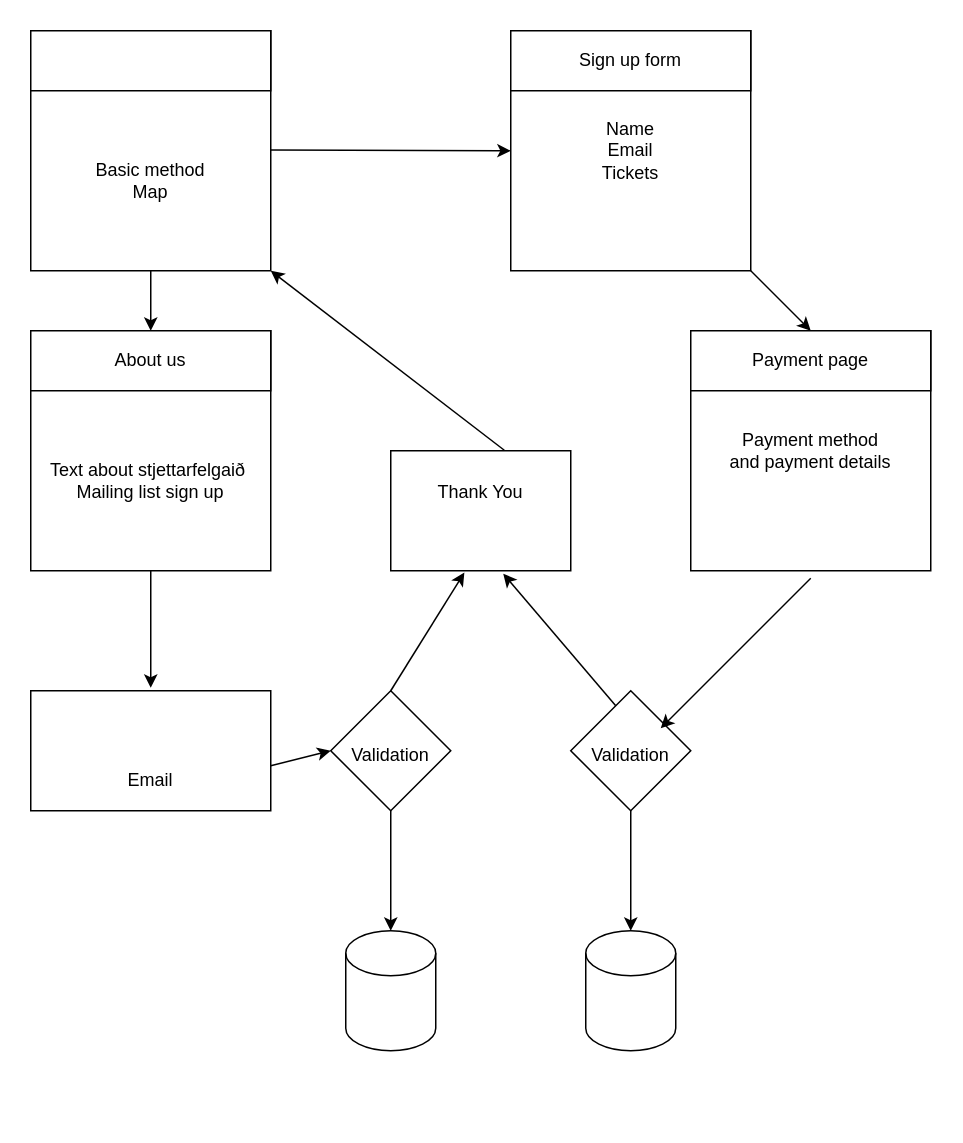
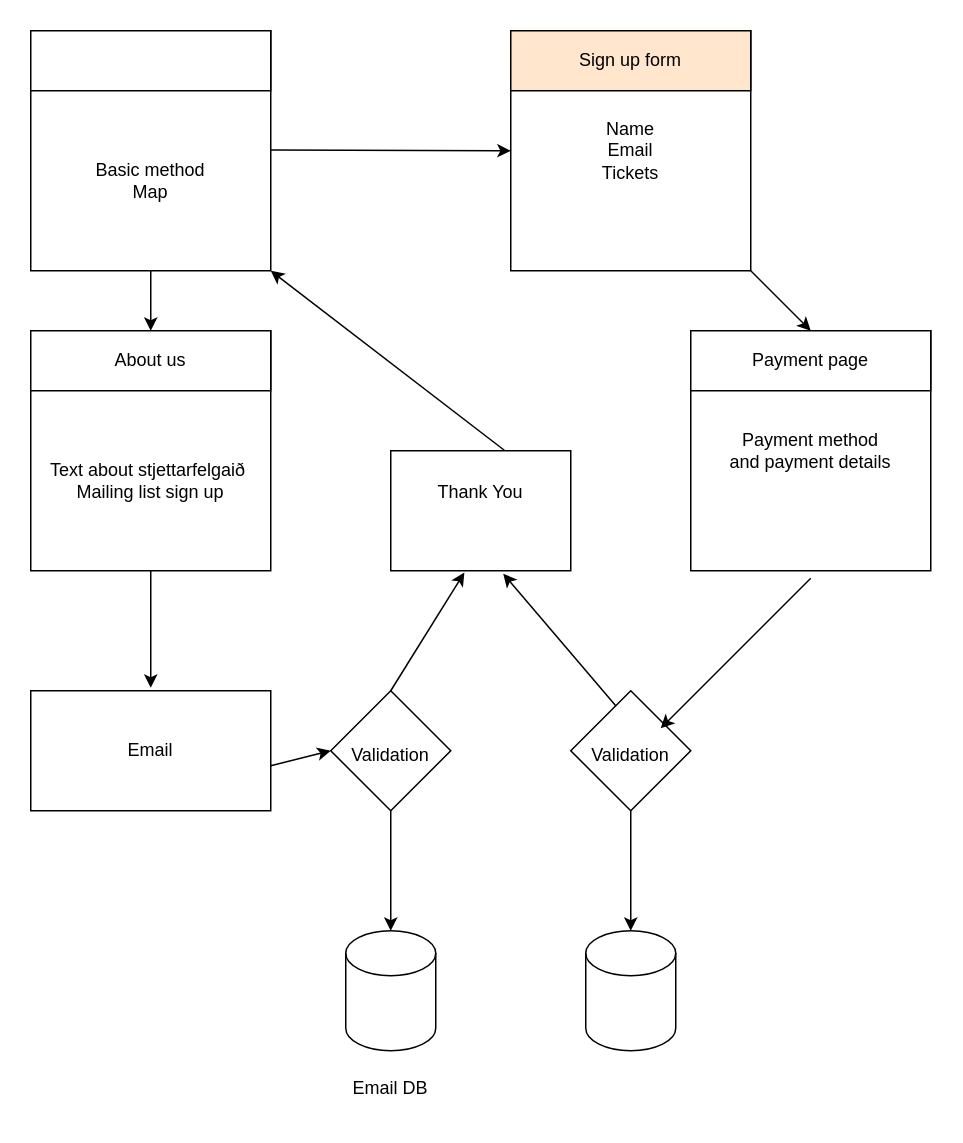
(631, 61) -> (631, 61)
(151, 781) -> (151, 751)
none -> (391, 1088)
